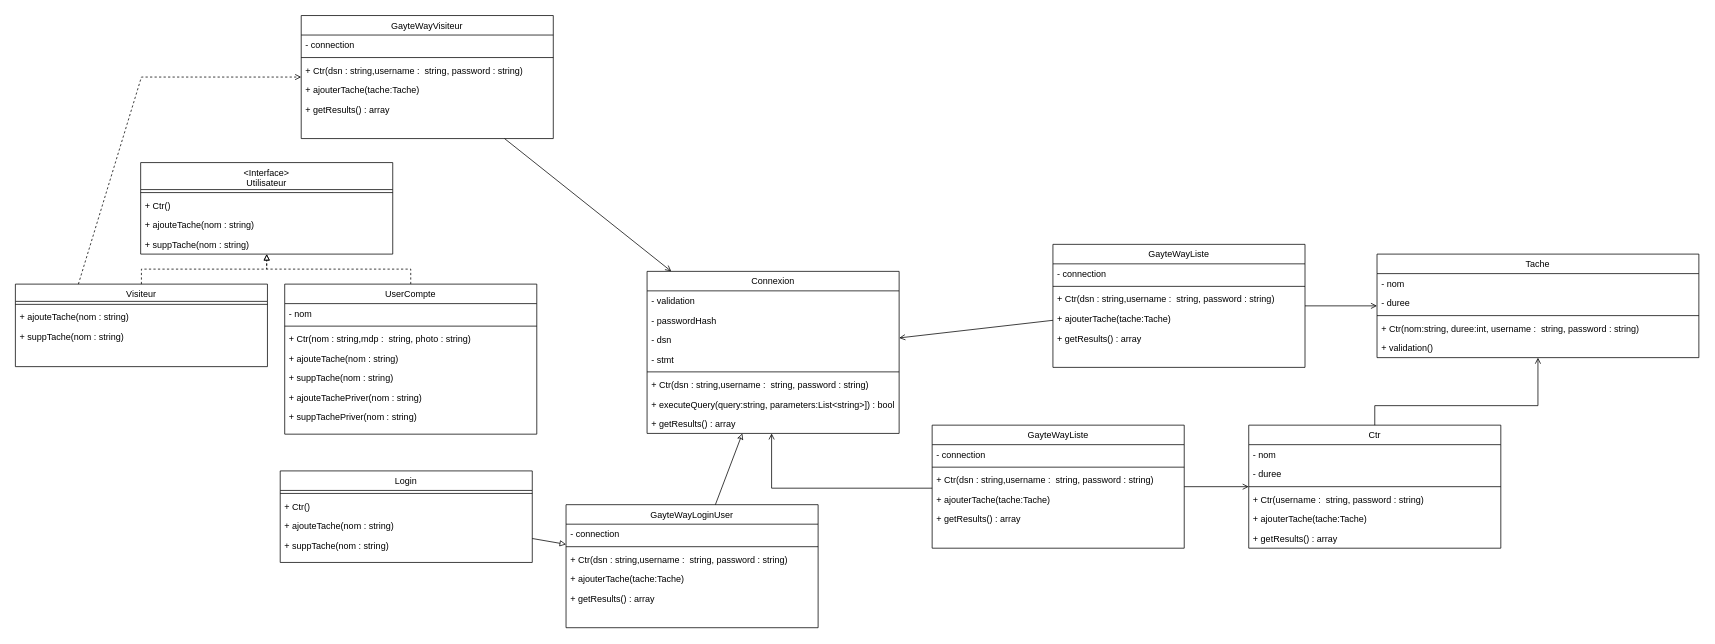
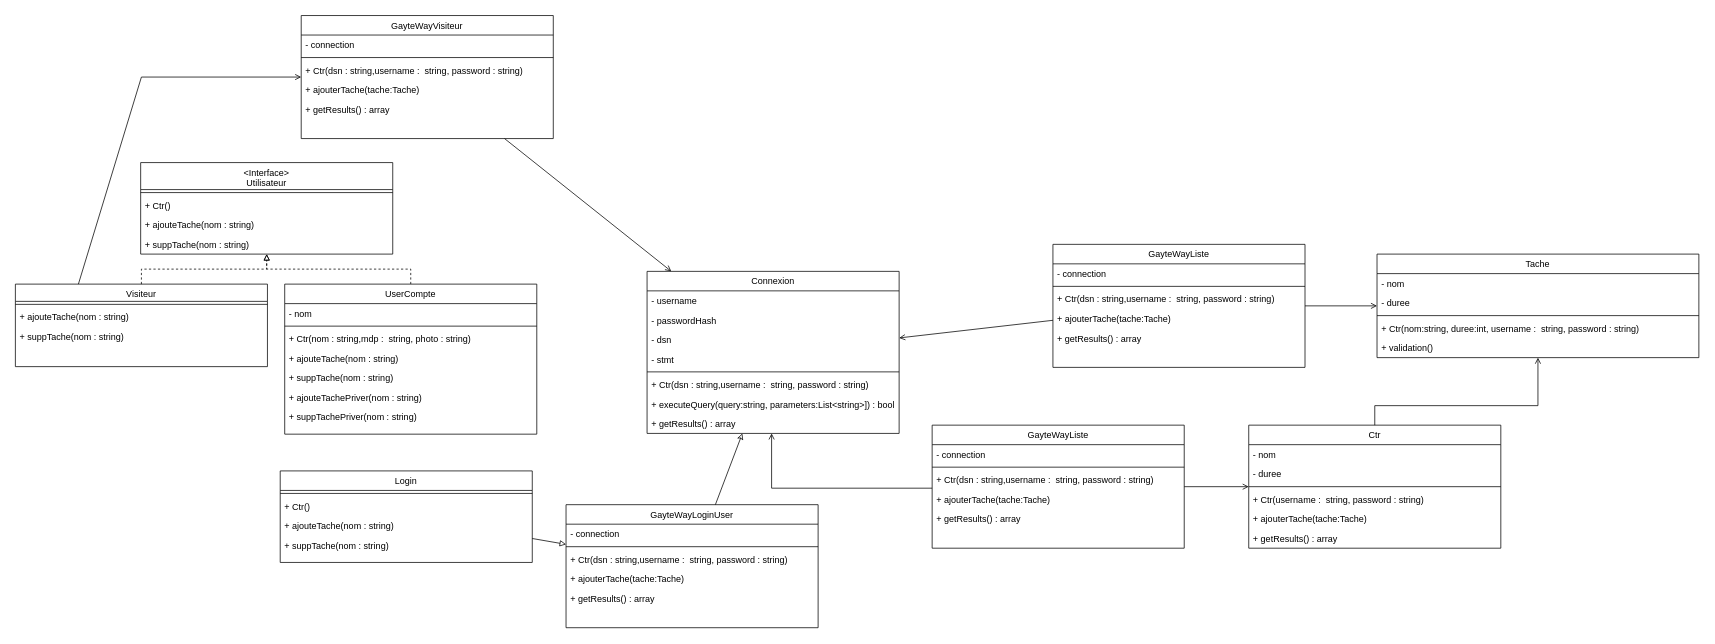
(133, 105) -> (133, 105)
(677, 301) -> (675, 301)
